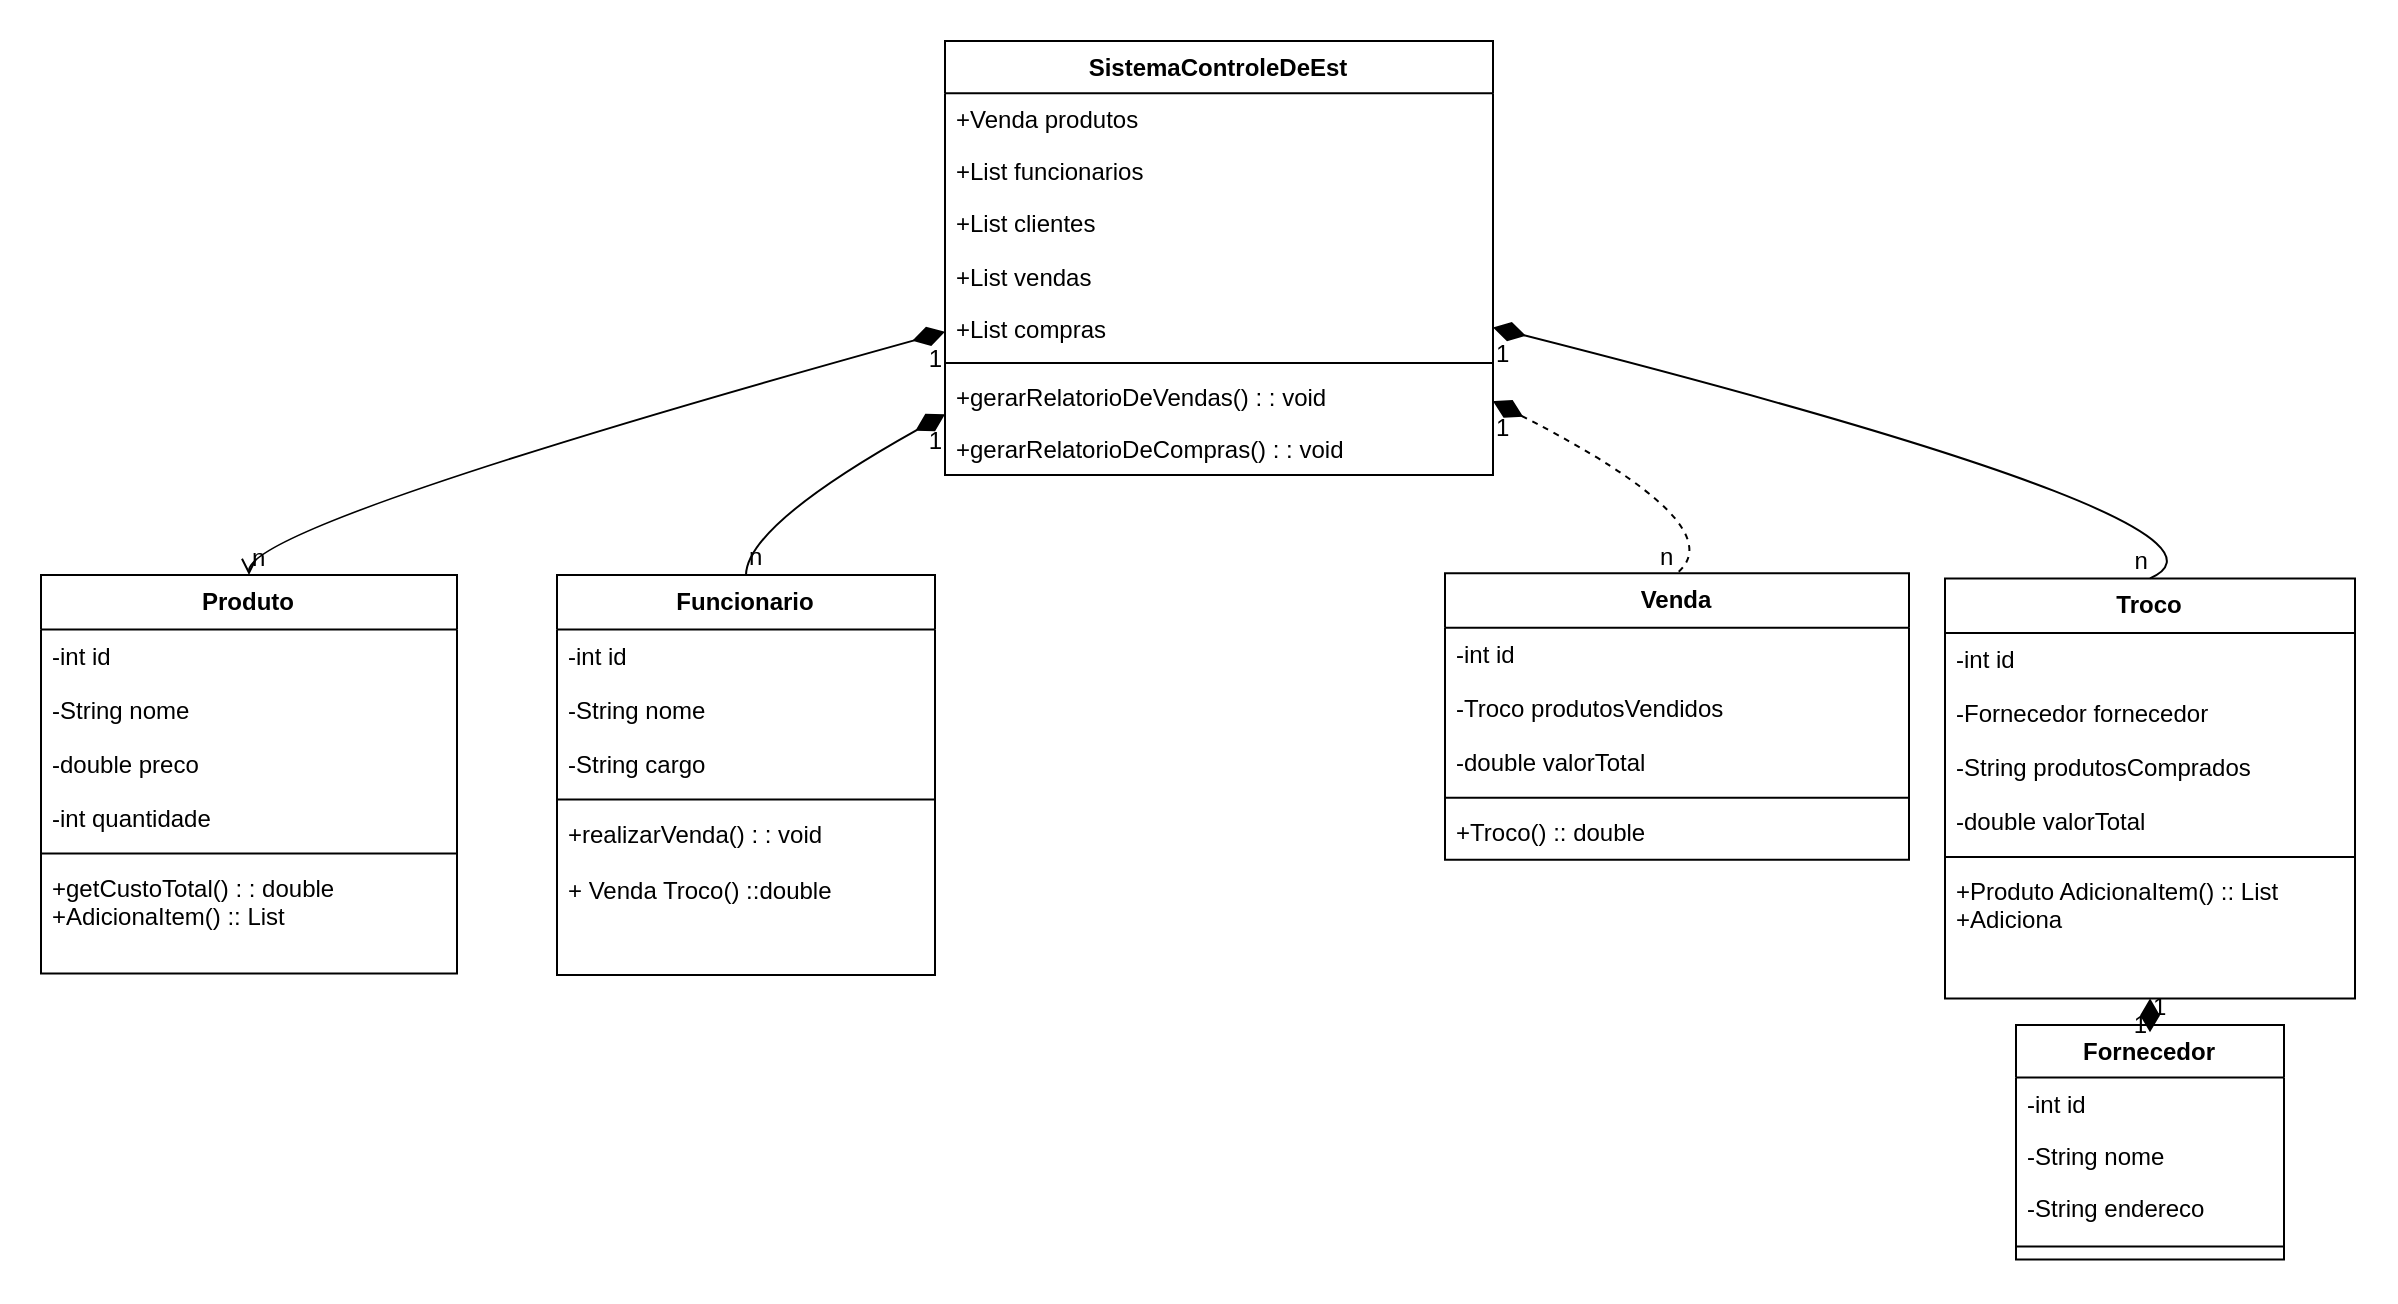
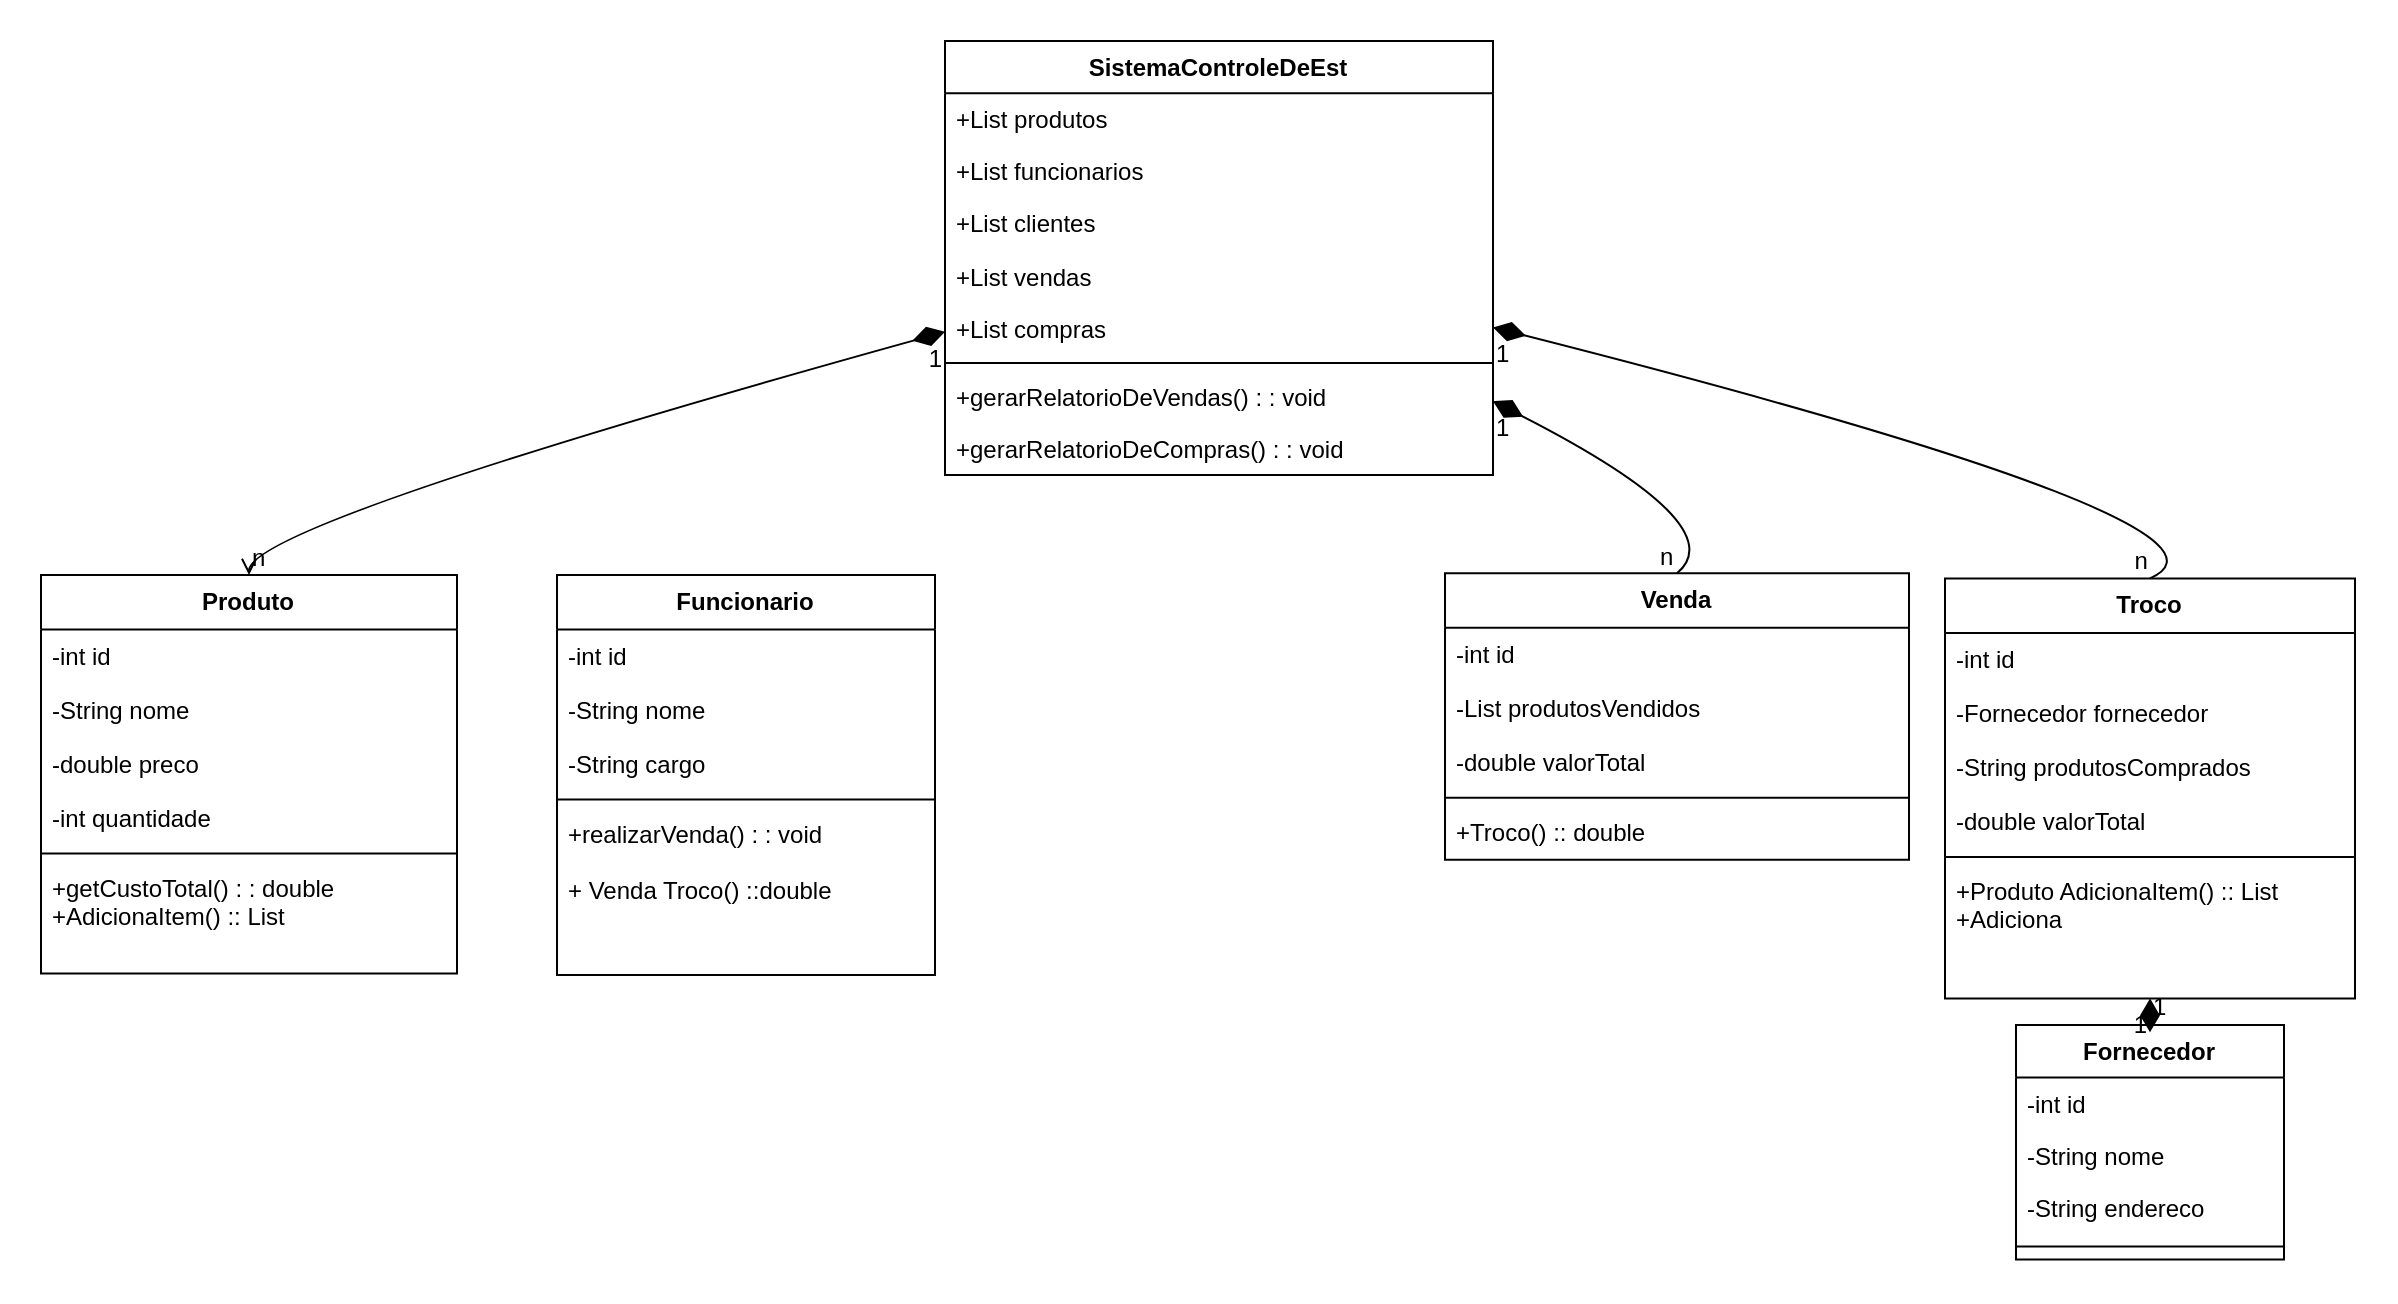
(1054, 120) -> (1044, 120)
(1628, 478) -> (1628, 478)
(820, 490) -> none
(1604, 709) -> (1594, 709)
